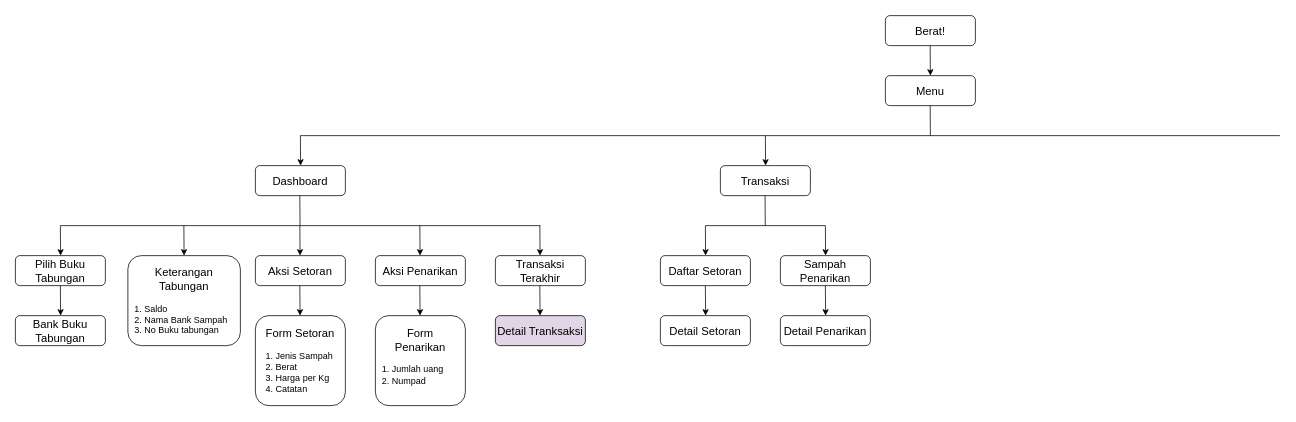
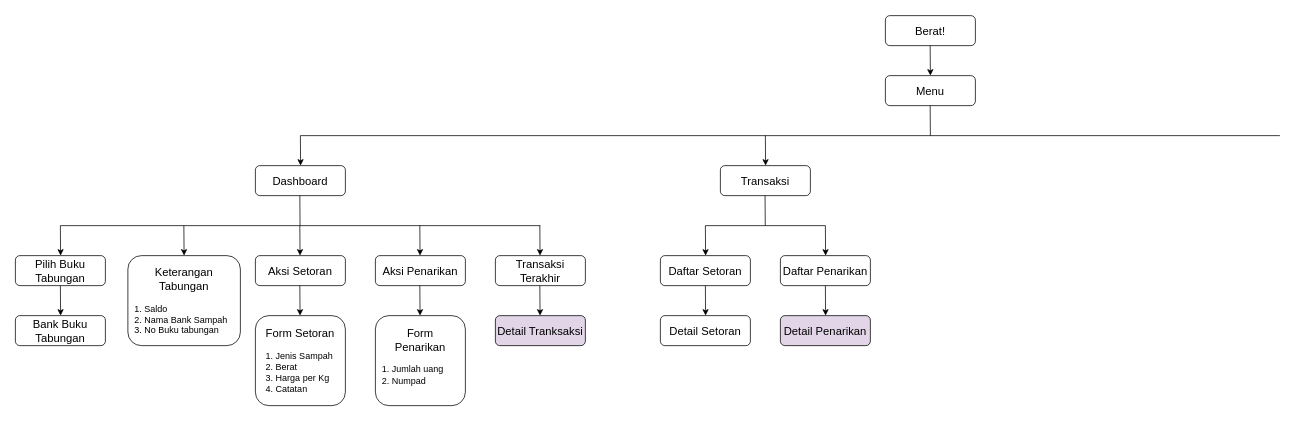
(825, 270) -> (825, 270)
(825, 330) -> (825, 330)
